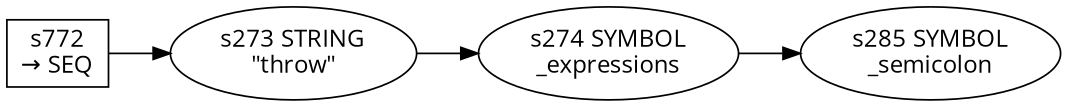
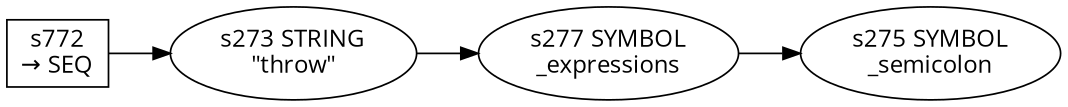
(609, 53) -> (609, 53)
(931, 53) -> (931, 53)
